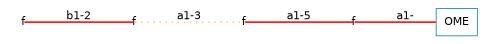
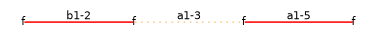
(457, 22) -> none
